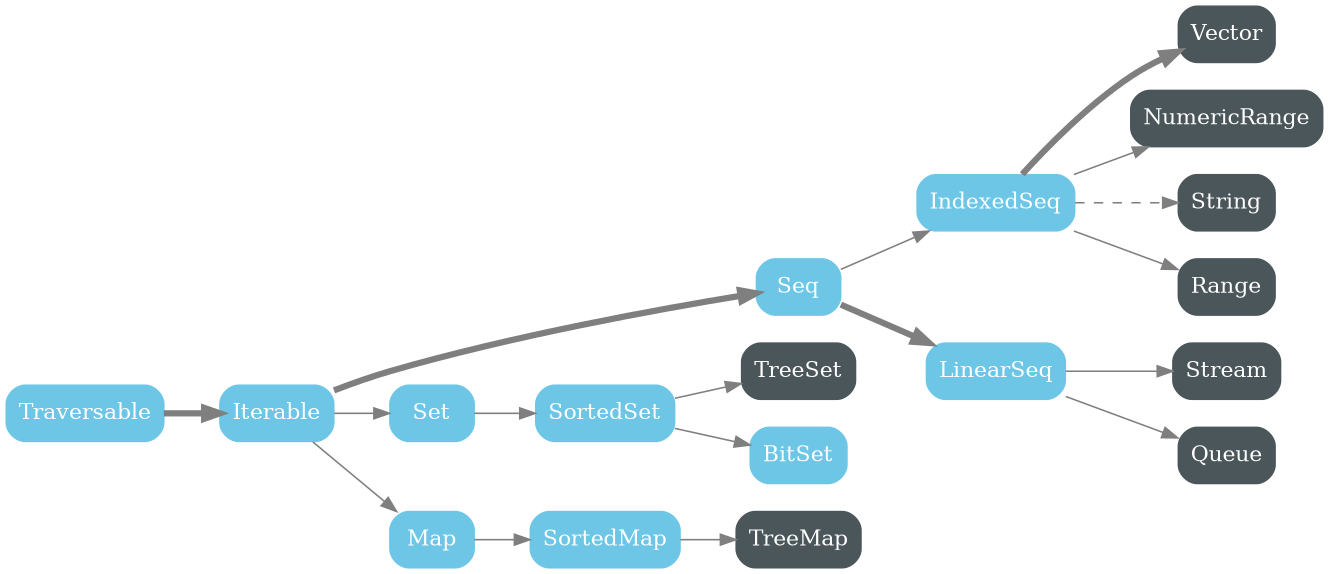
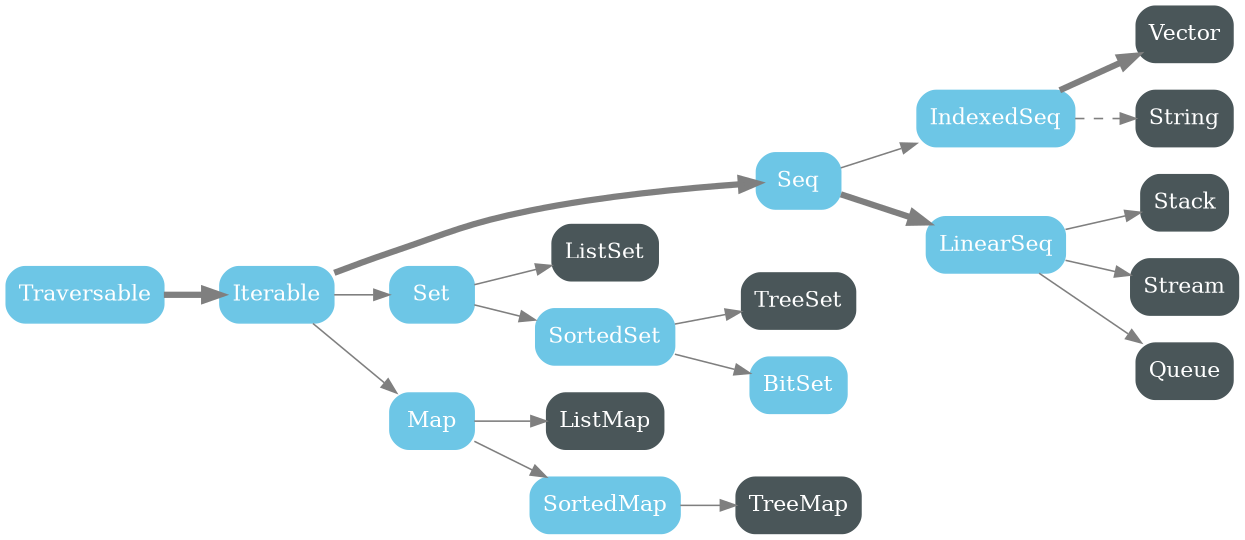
(1227, 119) -> none
none -> (1185, 203)
none -> (605, 253)
(1227, 287) -> none
none -> (605, 421)
